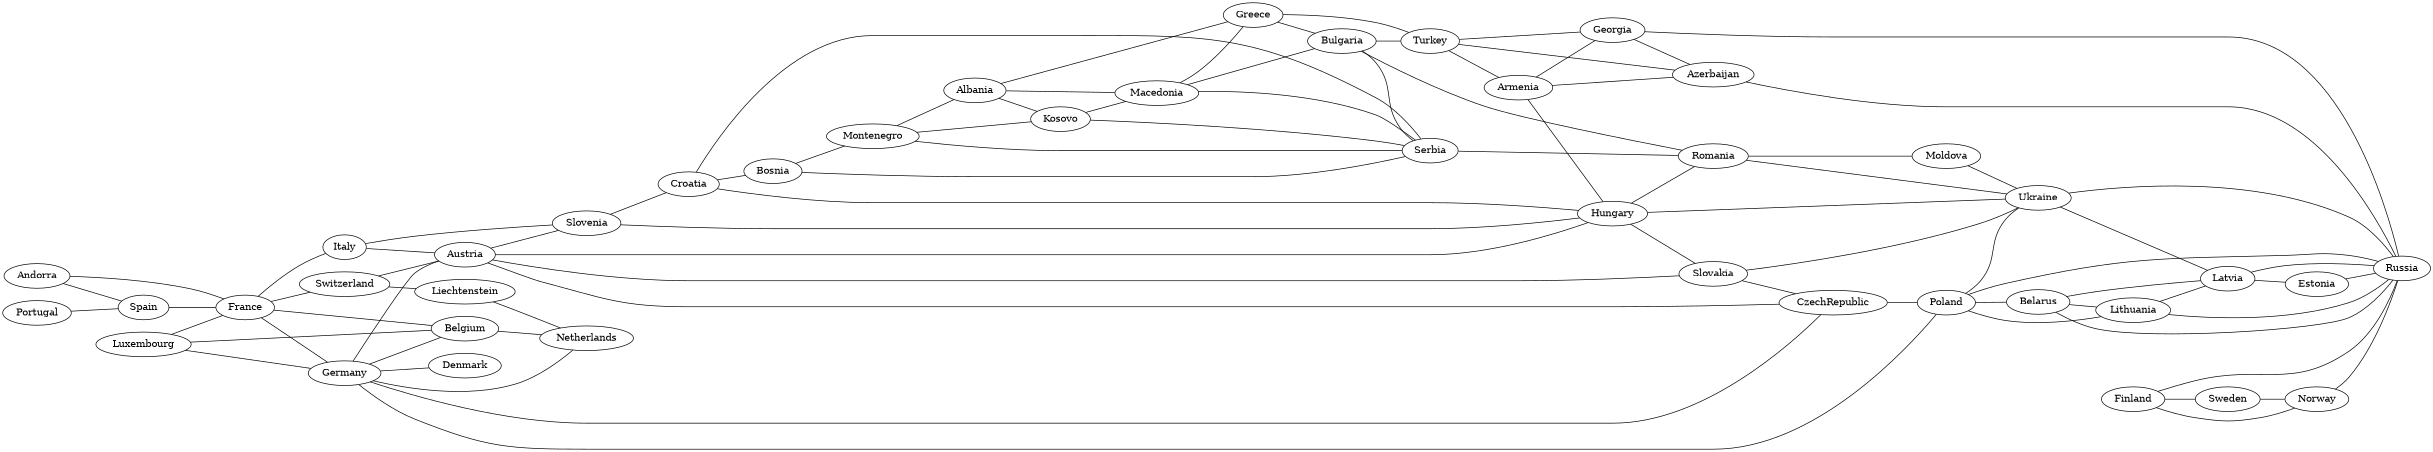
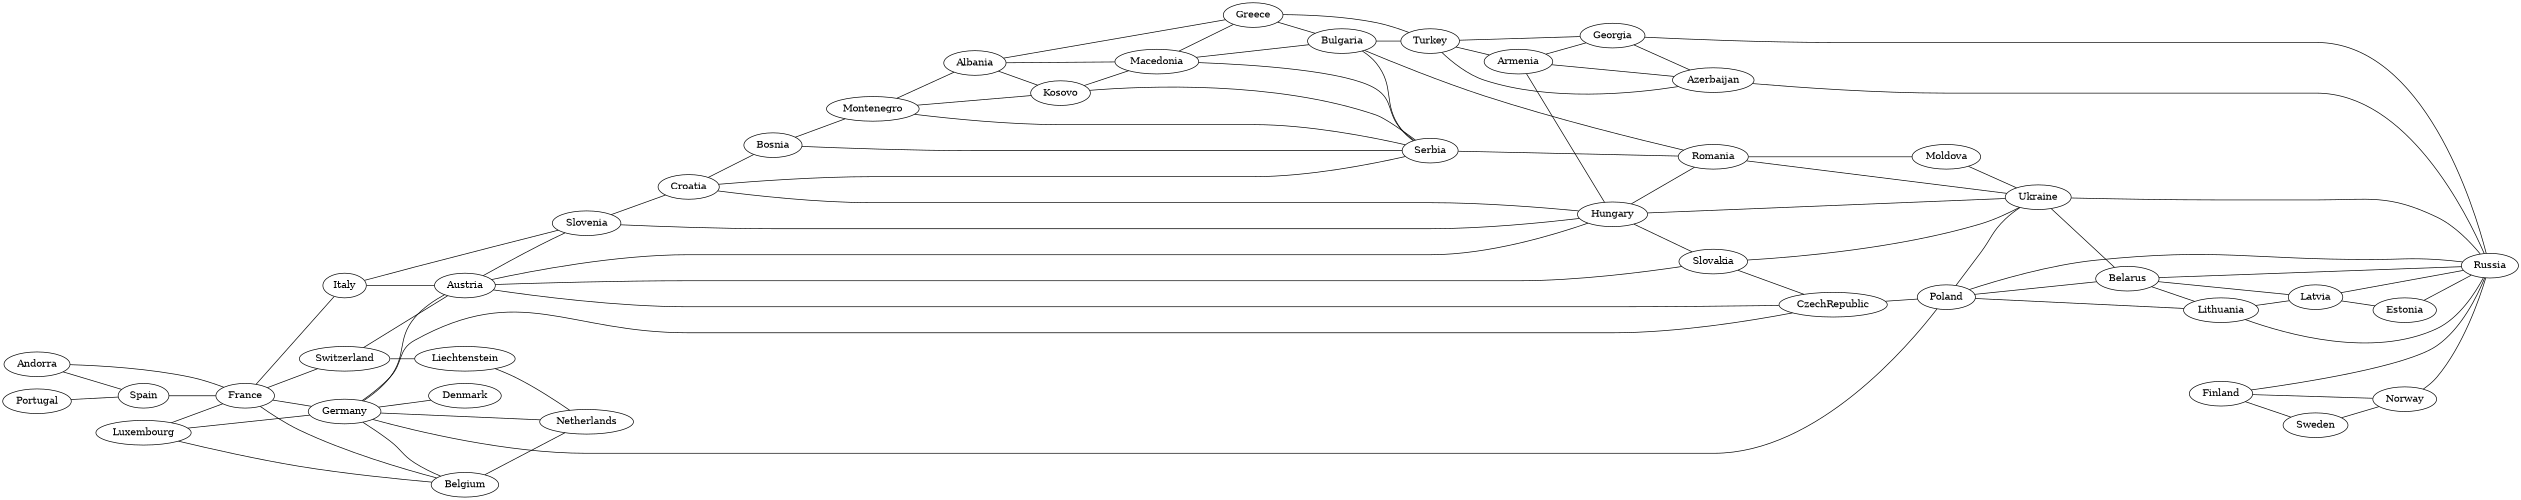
(2134, 239) -> (2083, 238)
